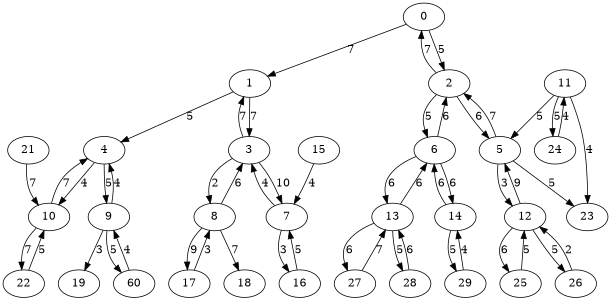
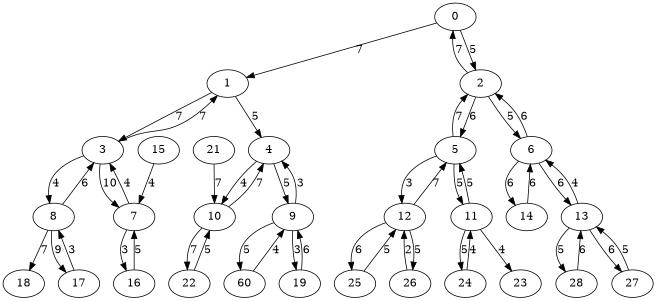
(540, 181) -> (455, 181)
(117, 184) -> (301, 184)
(215, 184) -> (56, 184)
(419, 184) -> (575, 184)
(518, 184) -> (436, 184)
(380, 250) -> (626, 250)
none -> (302, 254)
(465, 284) -> none
